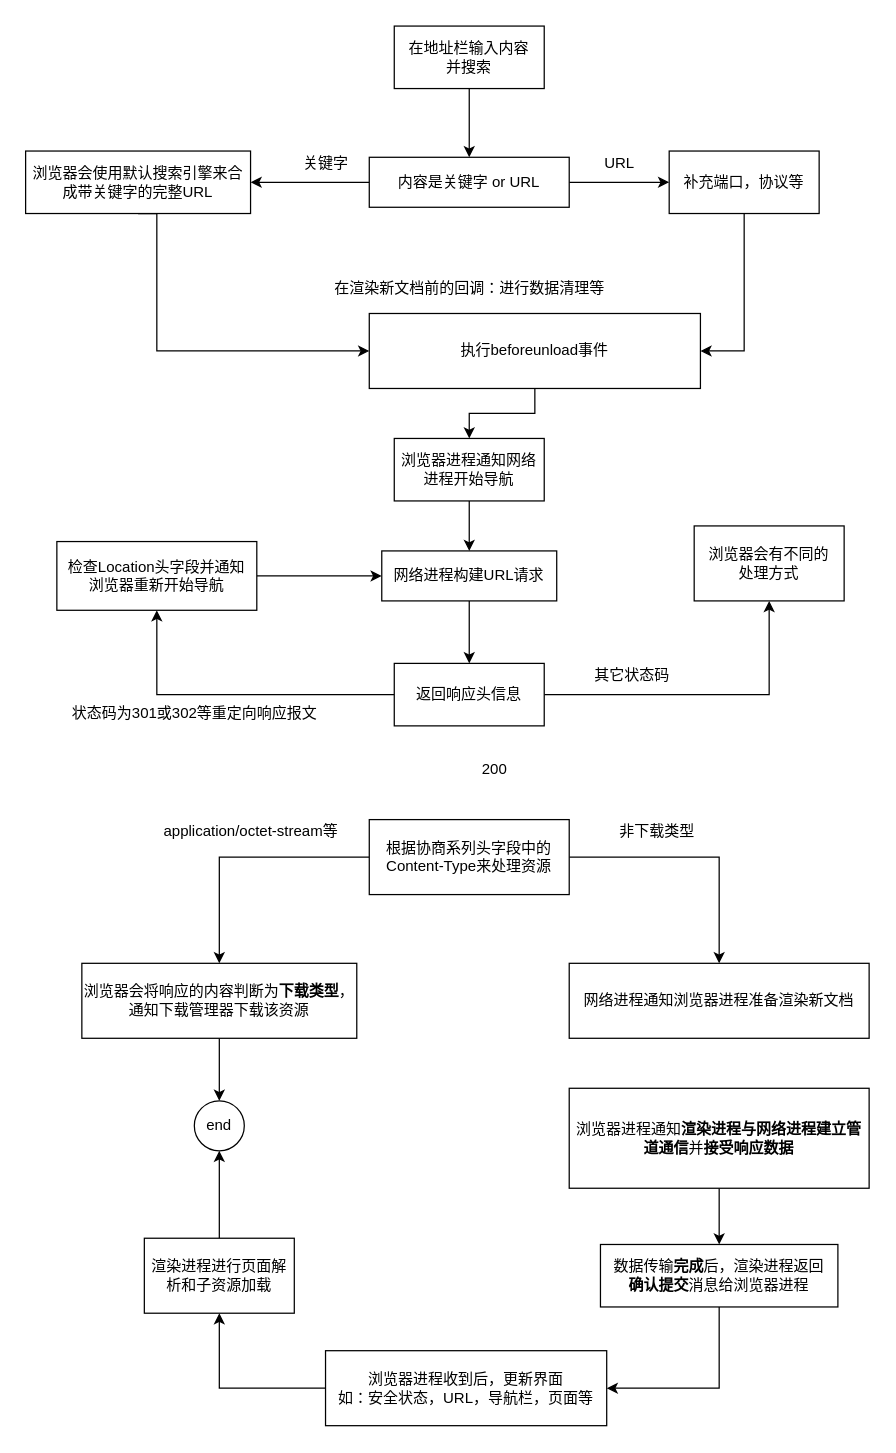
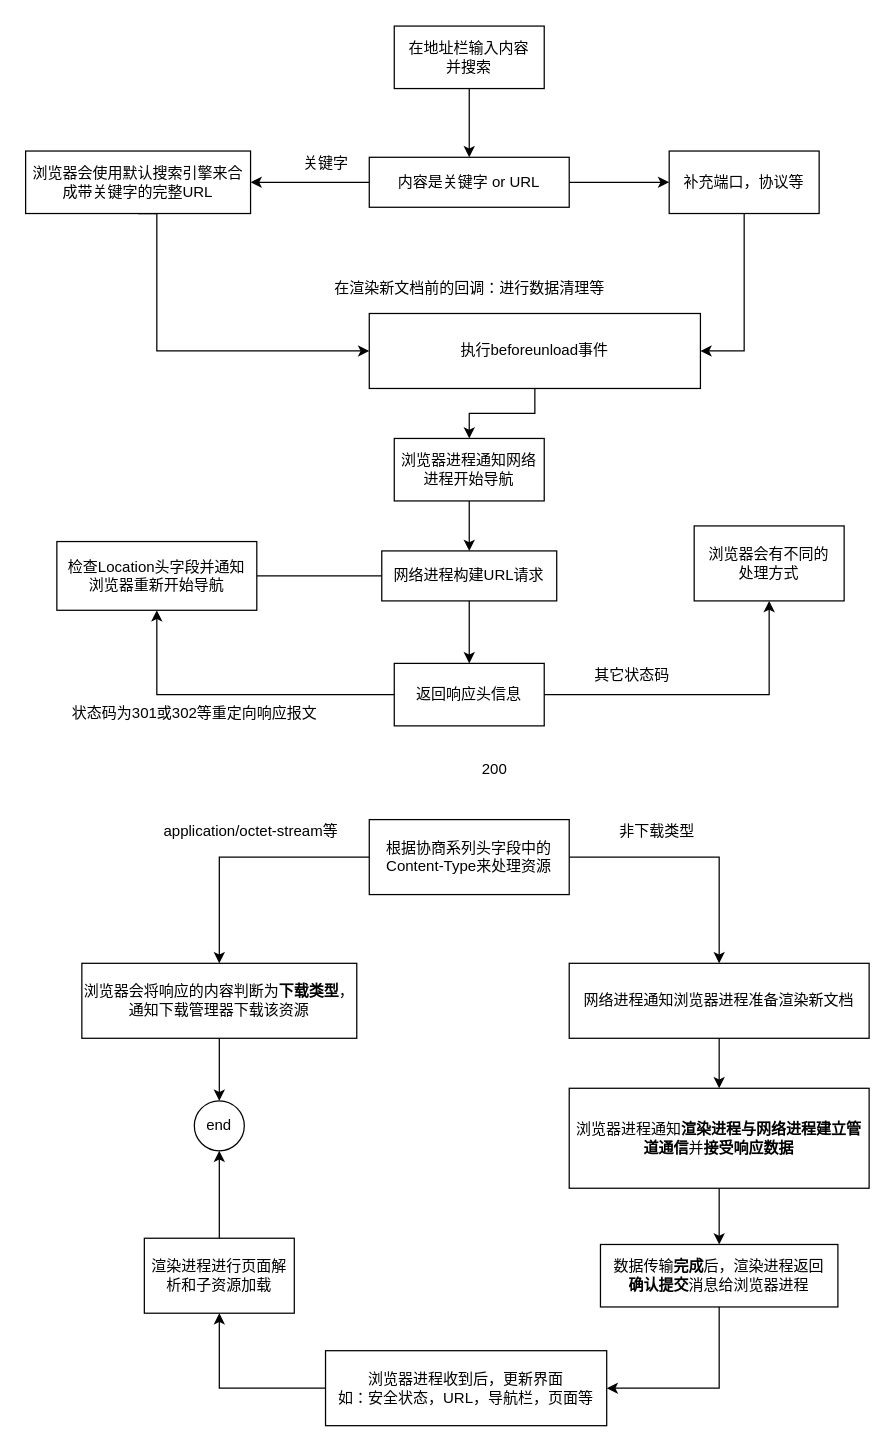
(619, 163) -> none
(372, 576) -> (375, 576)
none -> (719, 1059)
